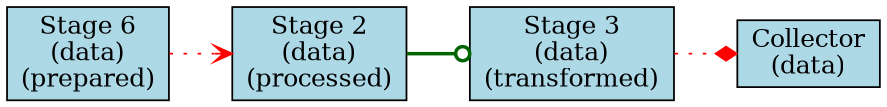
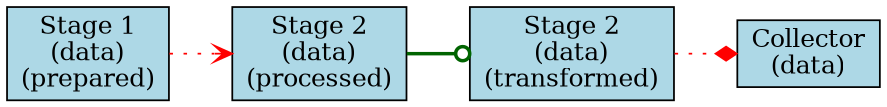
(88, 54) -> (88, 54)
(572, 54) -> (572, 54)
